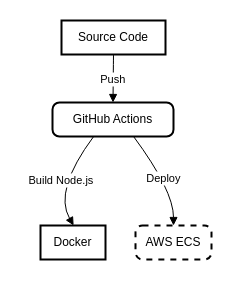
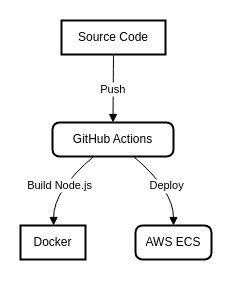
(113, 120) -> (113, 140)
(73, 243) -> (53, 243)
(174, 243) -> (174, 243)
